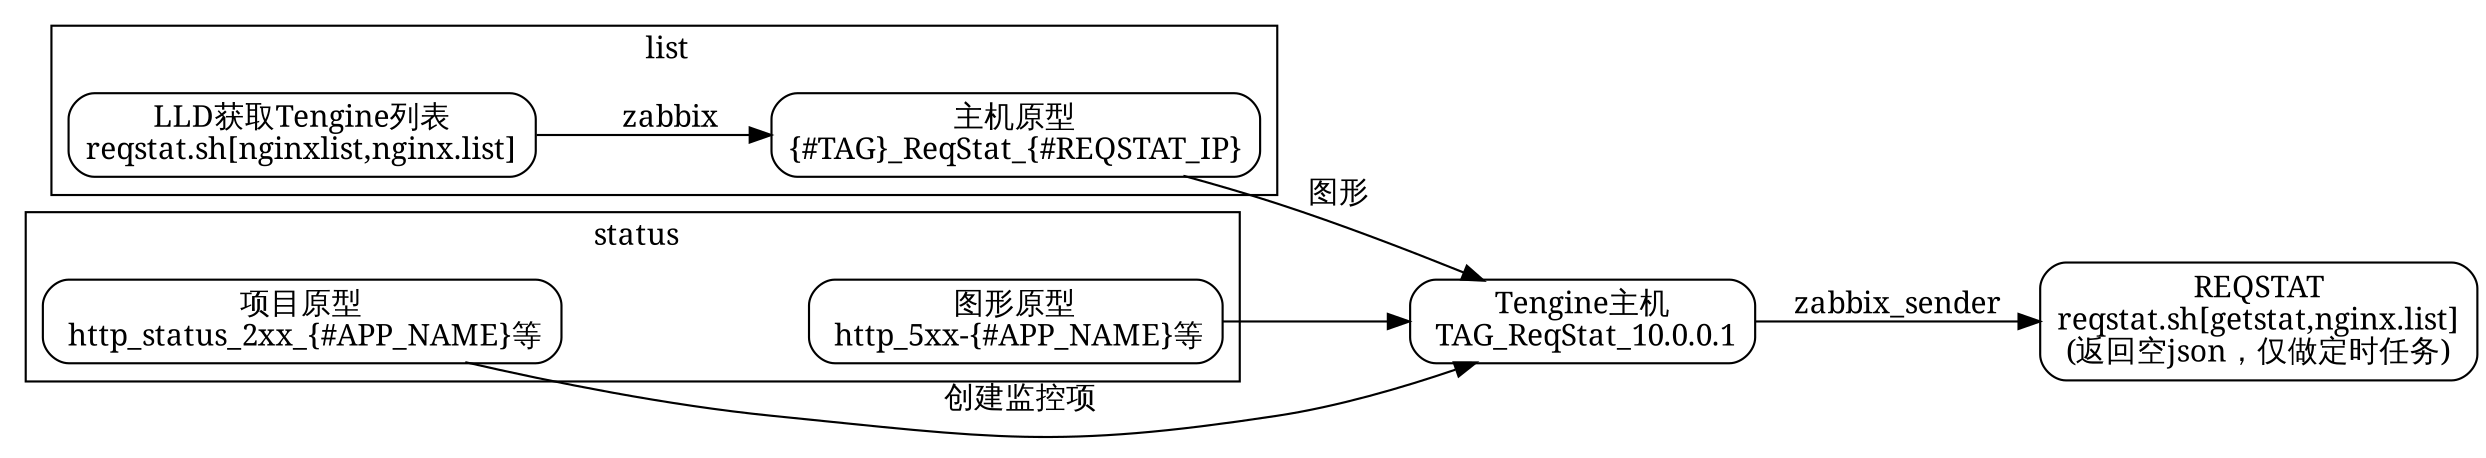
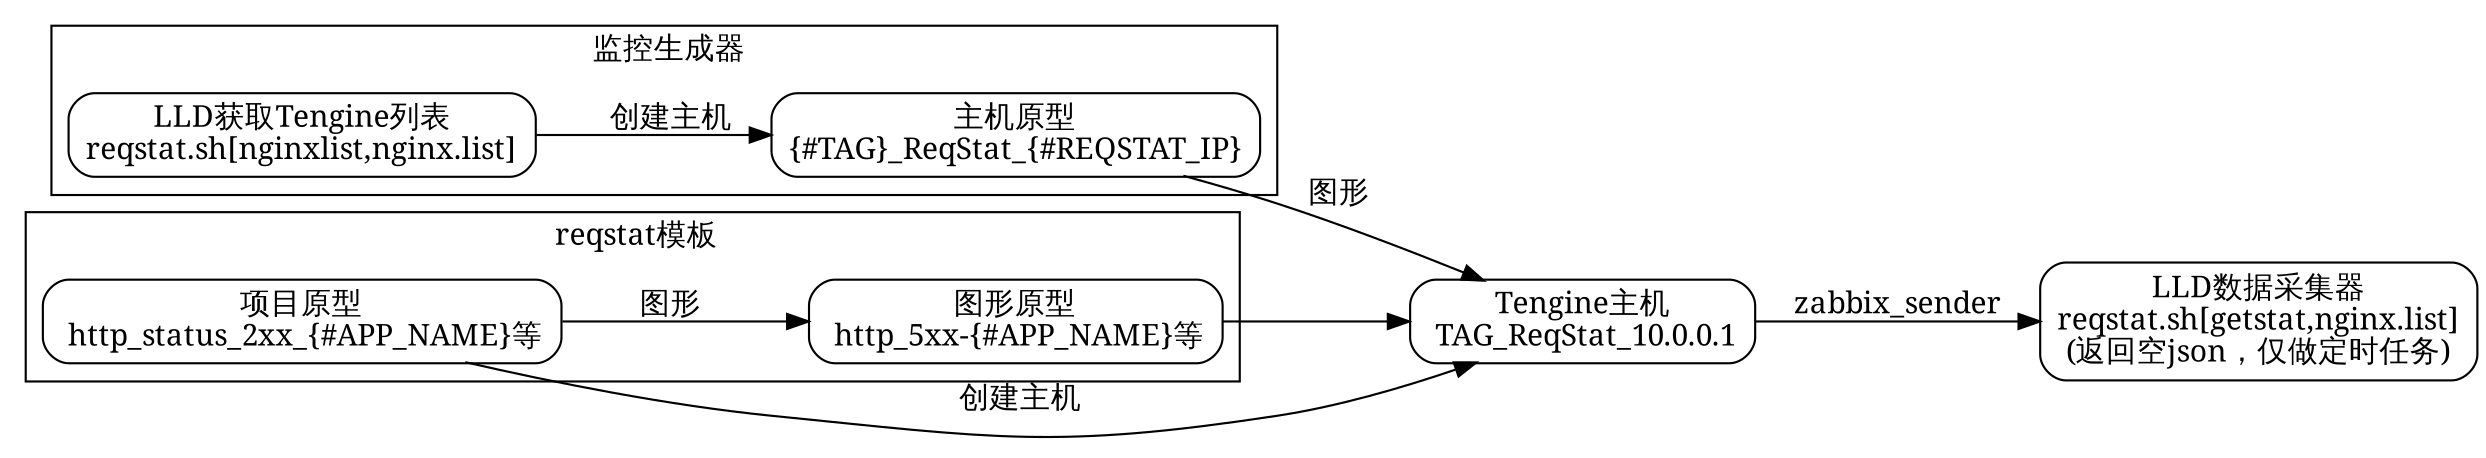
(664, 50) -> (664, 50)
(666, 119) -> (666, 119)
(633, 237) -> (633, 237)
none -> (675, 321)
(2259, 321) -> (2259, 321)
(1016, 400) -> (1016, 400)
